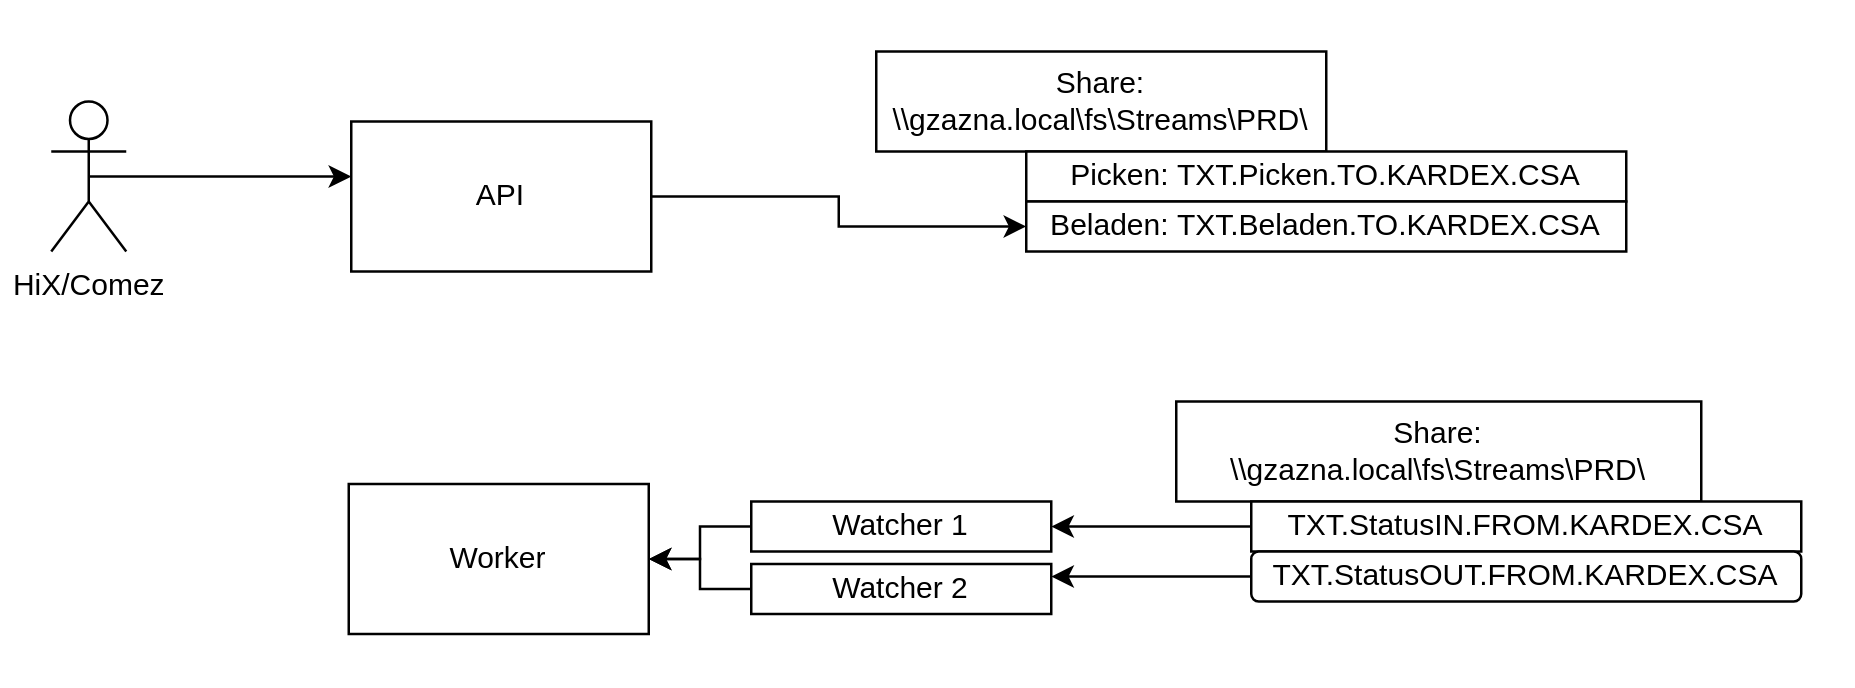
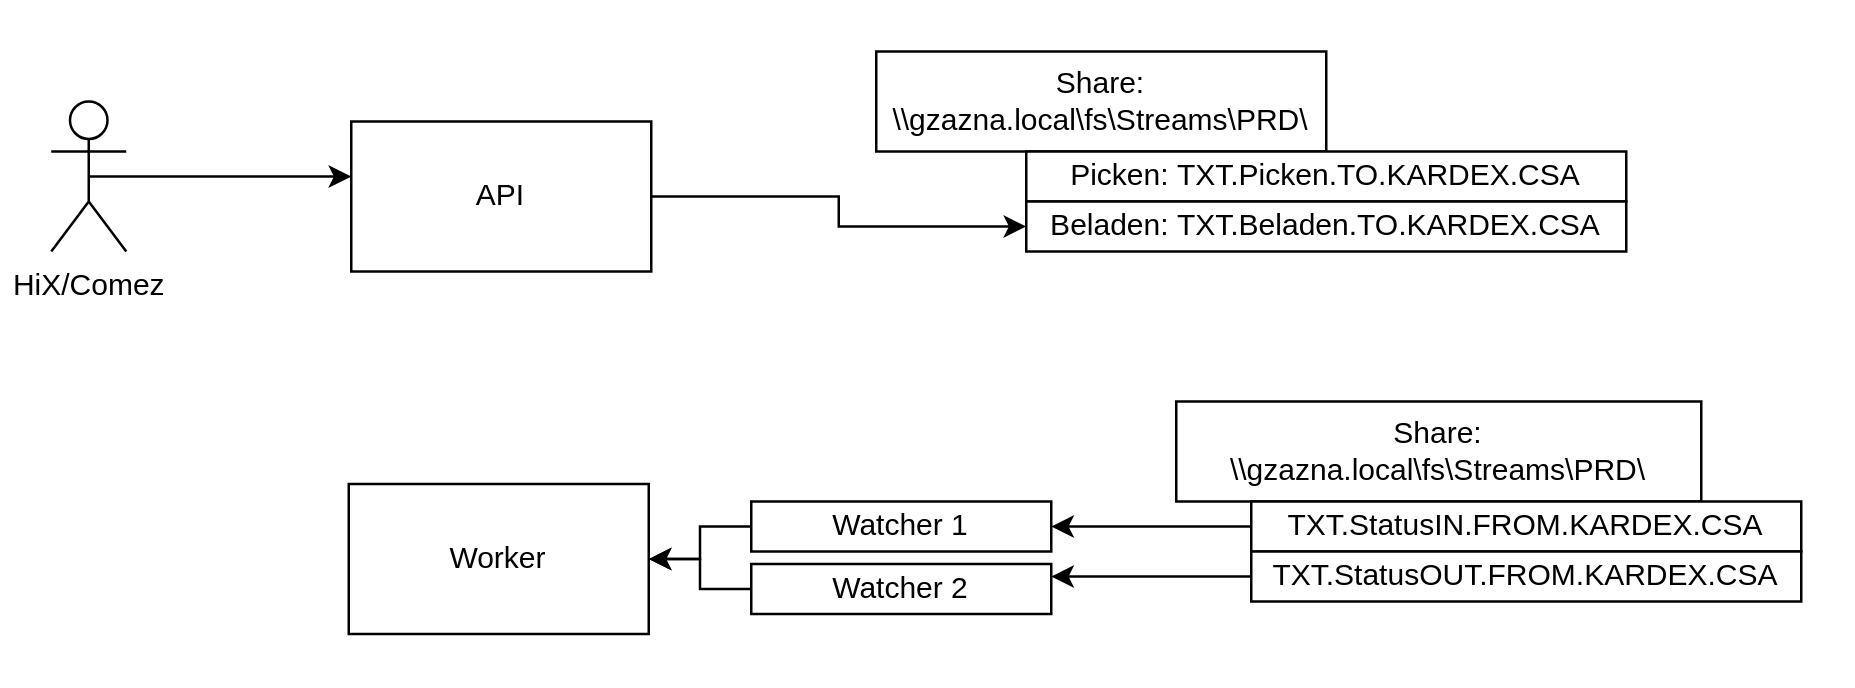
(1526, 576) -> (1526, 576)
